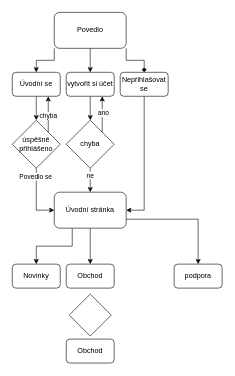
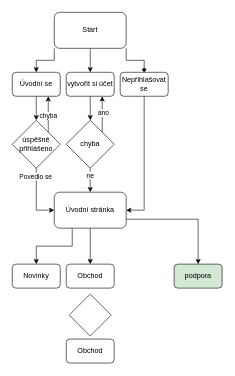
(90, 30) -> (90, 30)
(198, 276) -> (198, 276)
